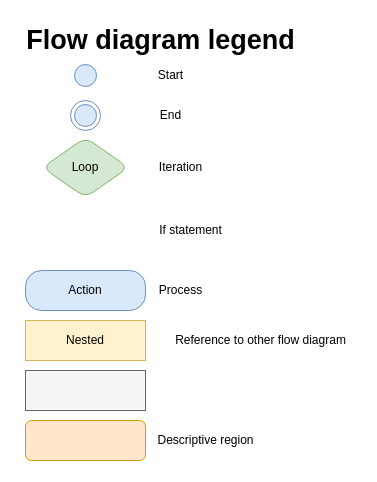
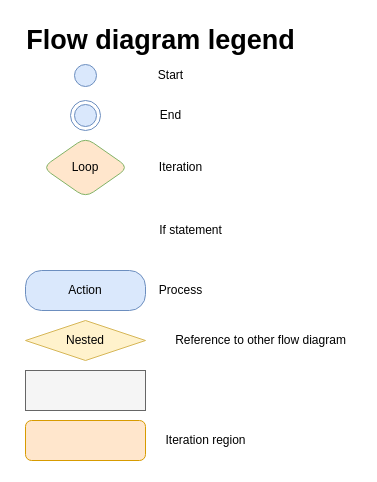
(86, 168) -> (86, 168)
(86, 341) -> (86, 341)
(206, 441) -> (206, 441)
